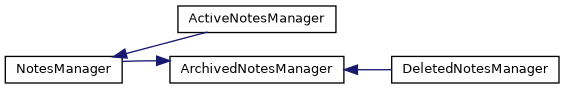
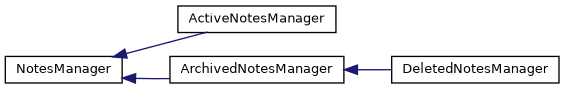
(139, 61) -> (153, 79)
